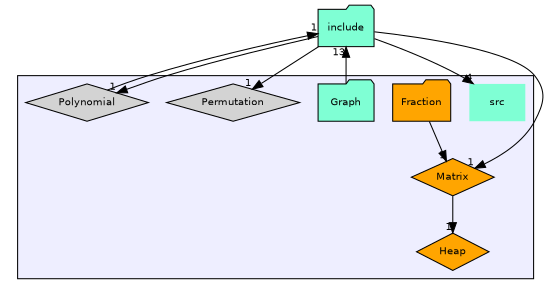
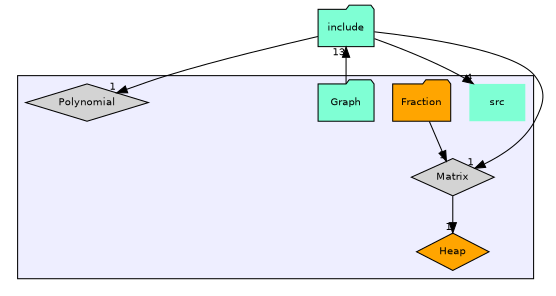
(207, 59) -> none
(233, 103) -> none
(453, 177) -> (453, 177)
